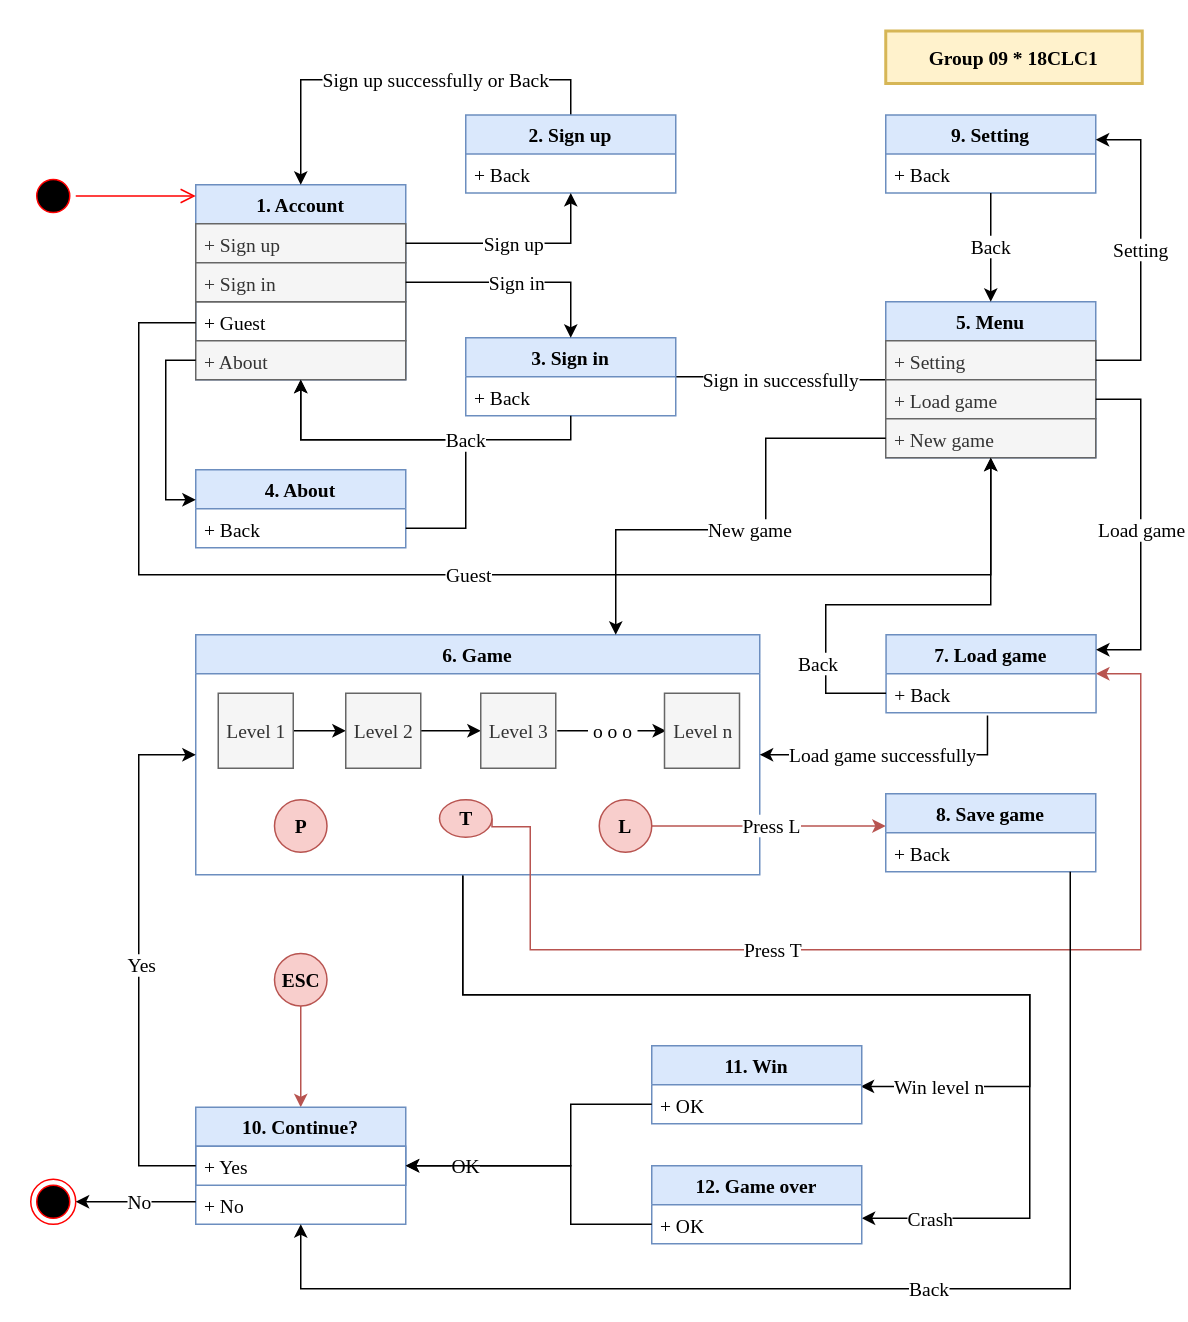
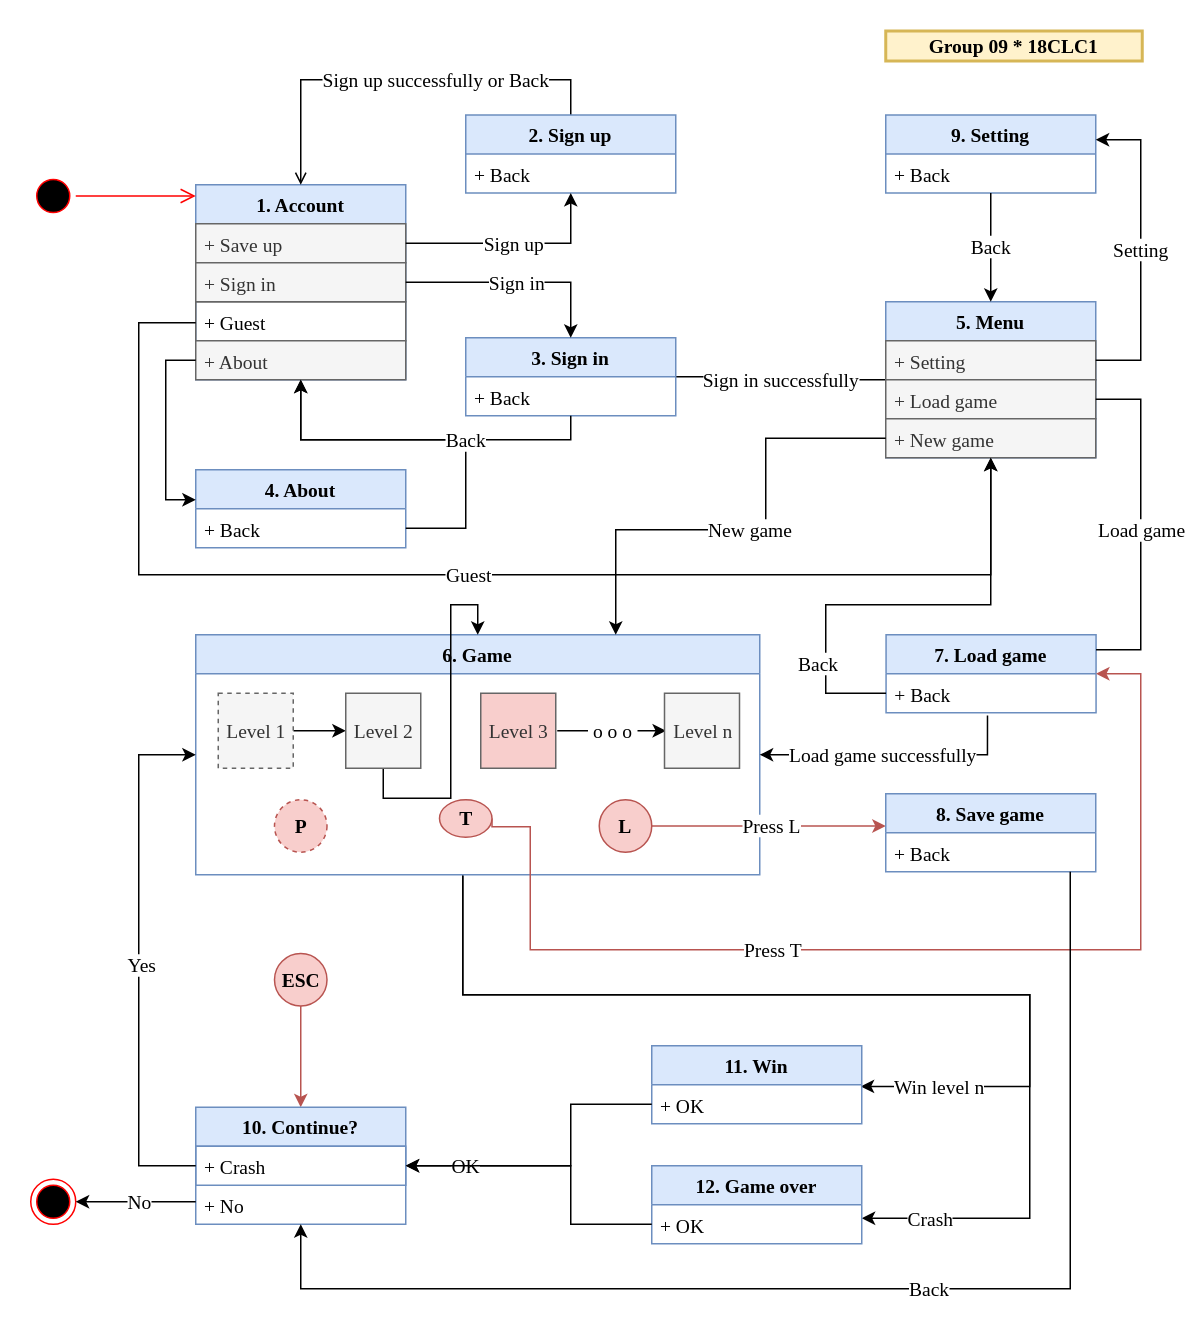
(1014, 57) -> (1014, 46)
(301, 173) -> (301, 175)
(246, 245) -> (248, 245)
(1108, 650) -> (1103, 650)
(256, 731) -> (256, 731)
(446, 731) -> (451, 727)
(518, 731) -> (518, 731)
(301, 826) -> (301, 826)
(229, 1167) -> (240, 1167)
